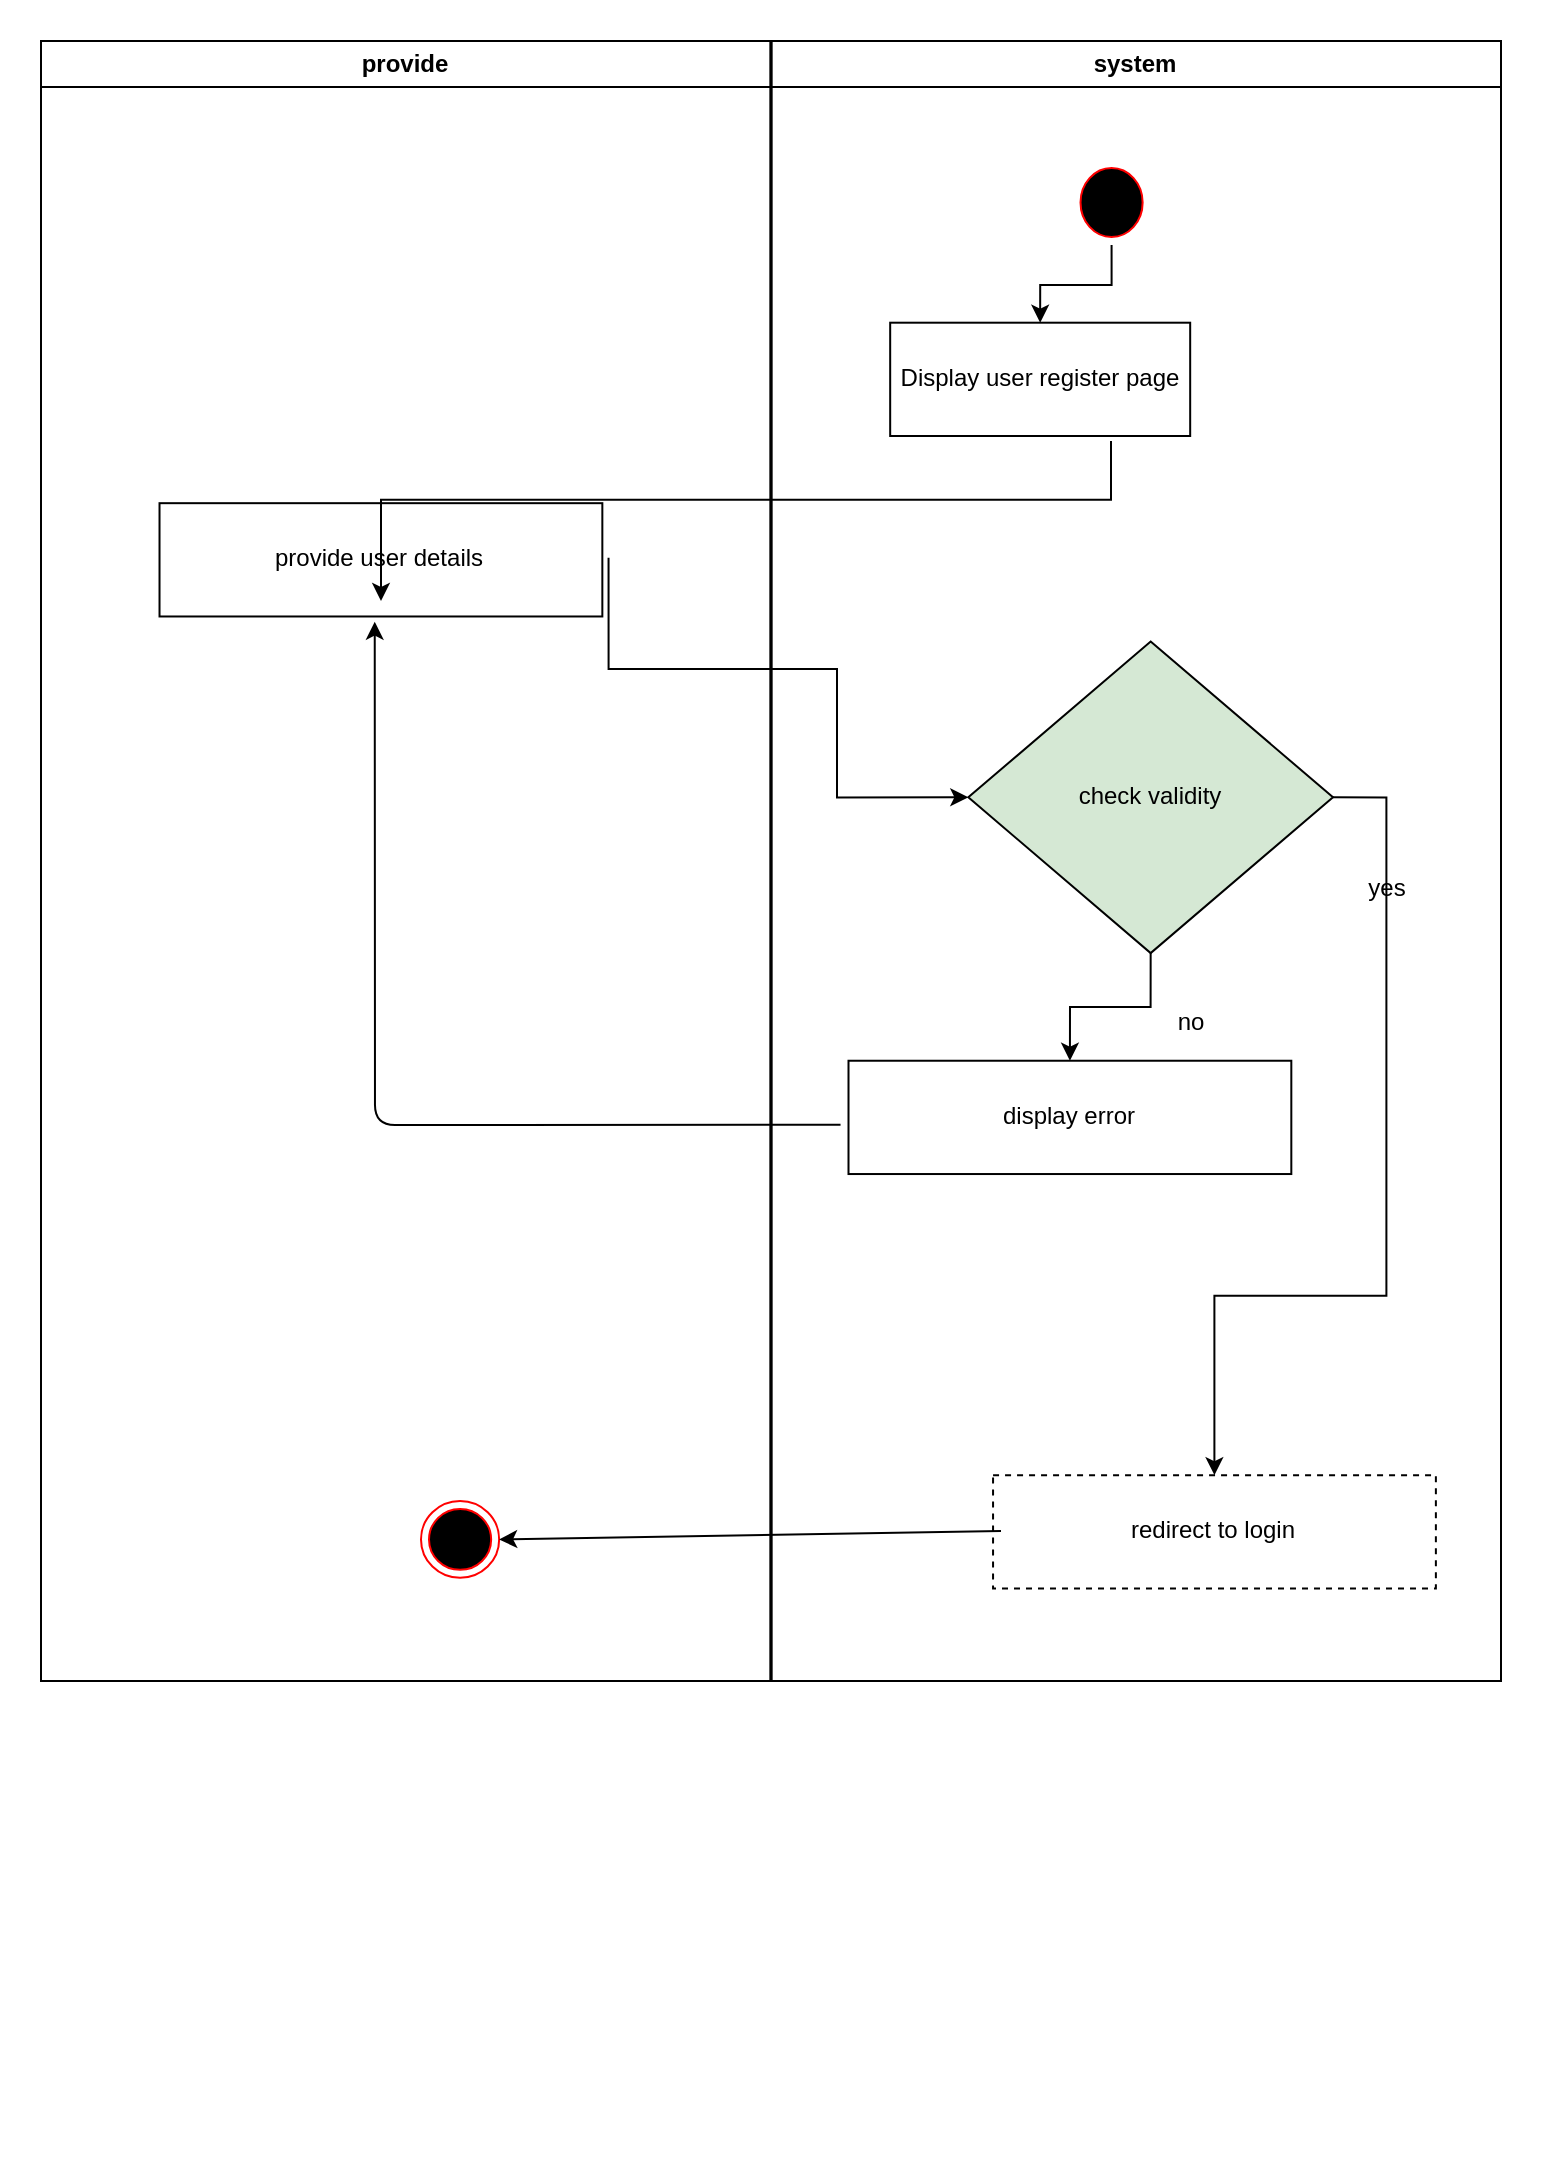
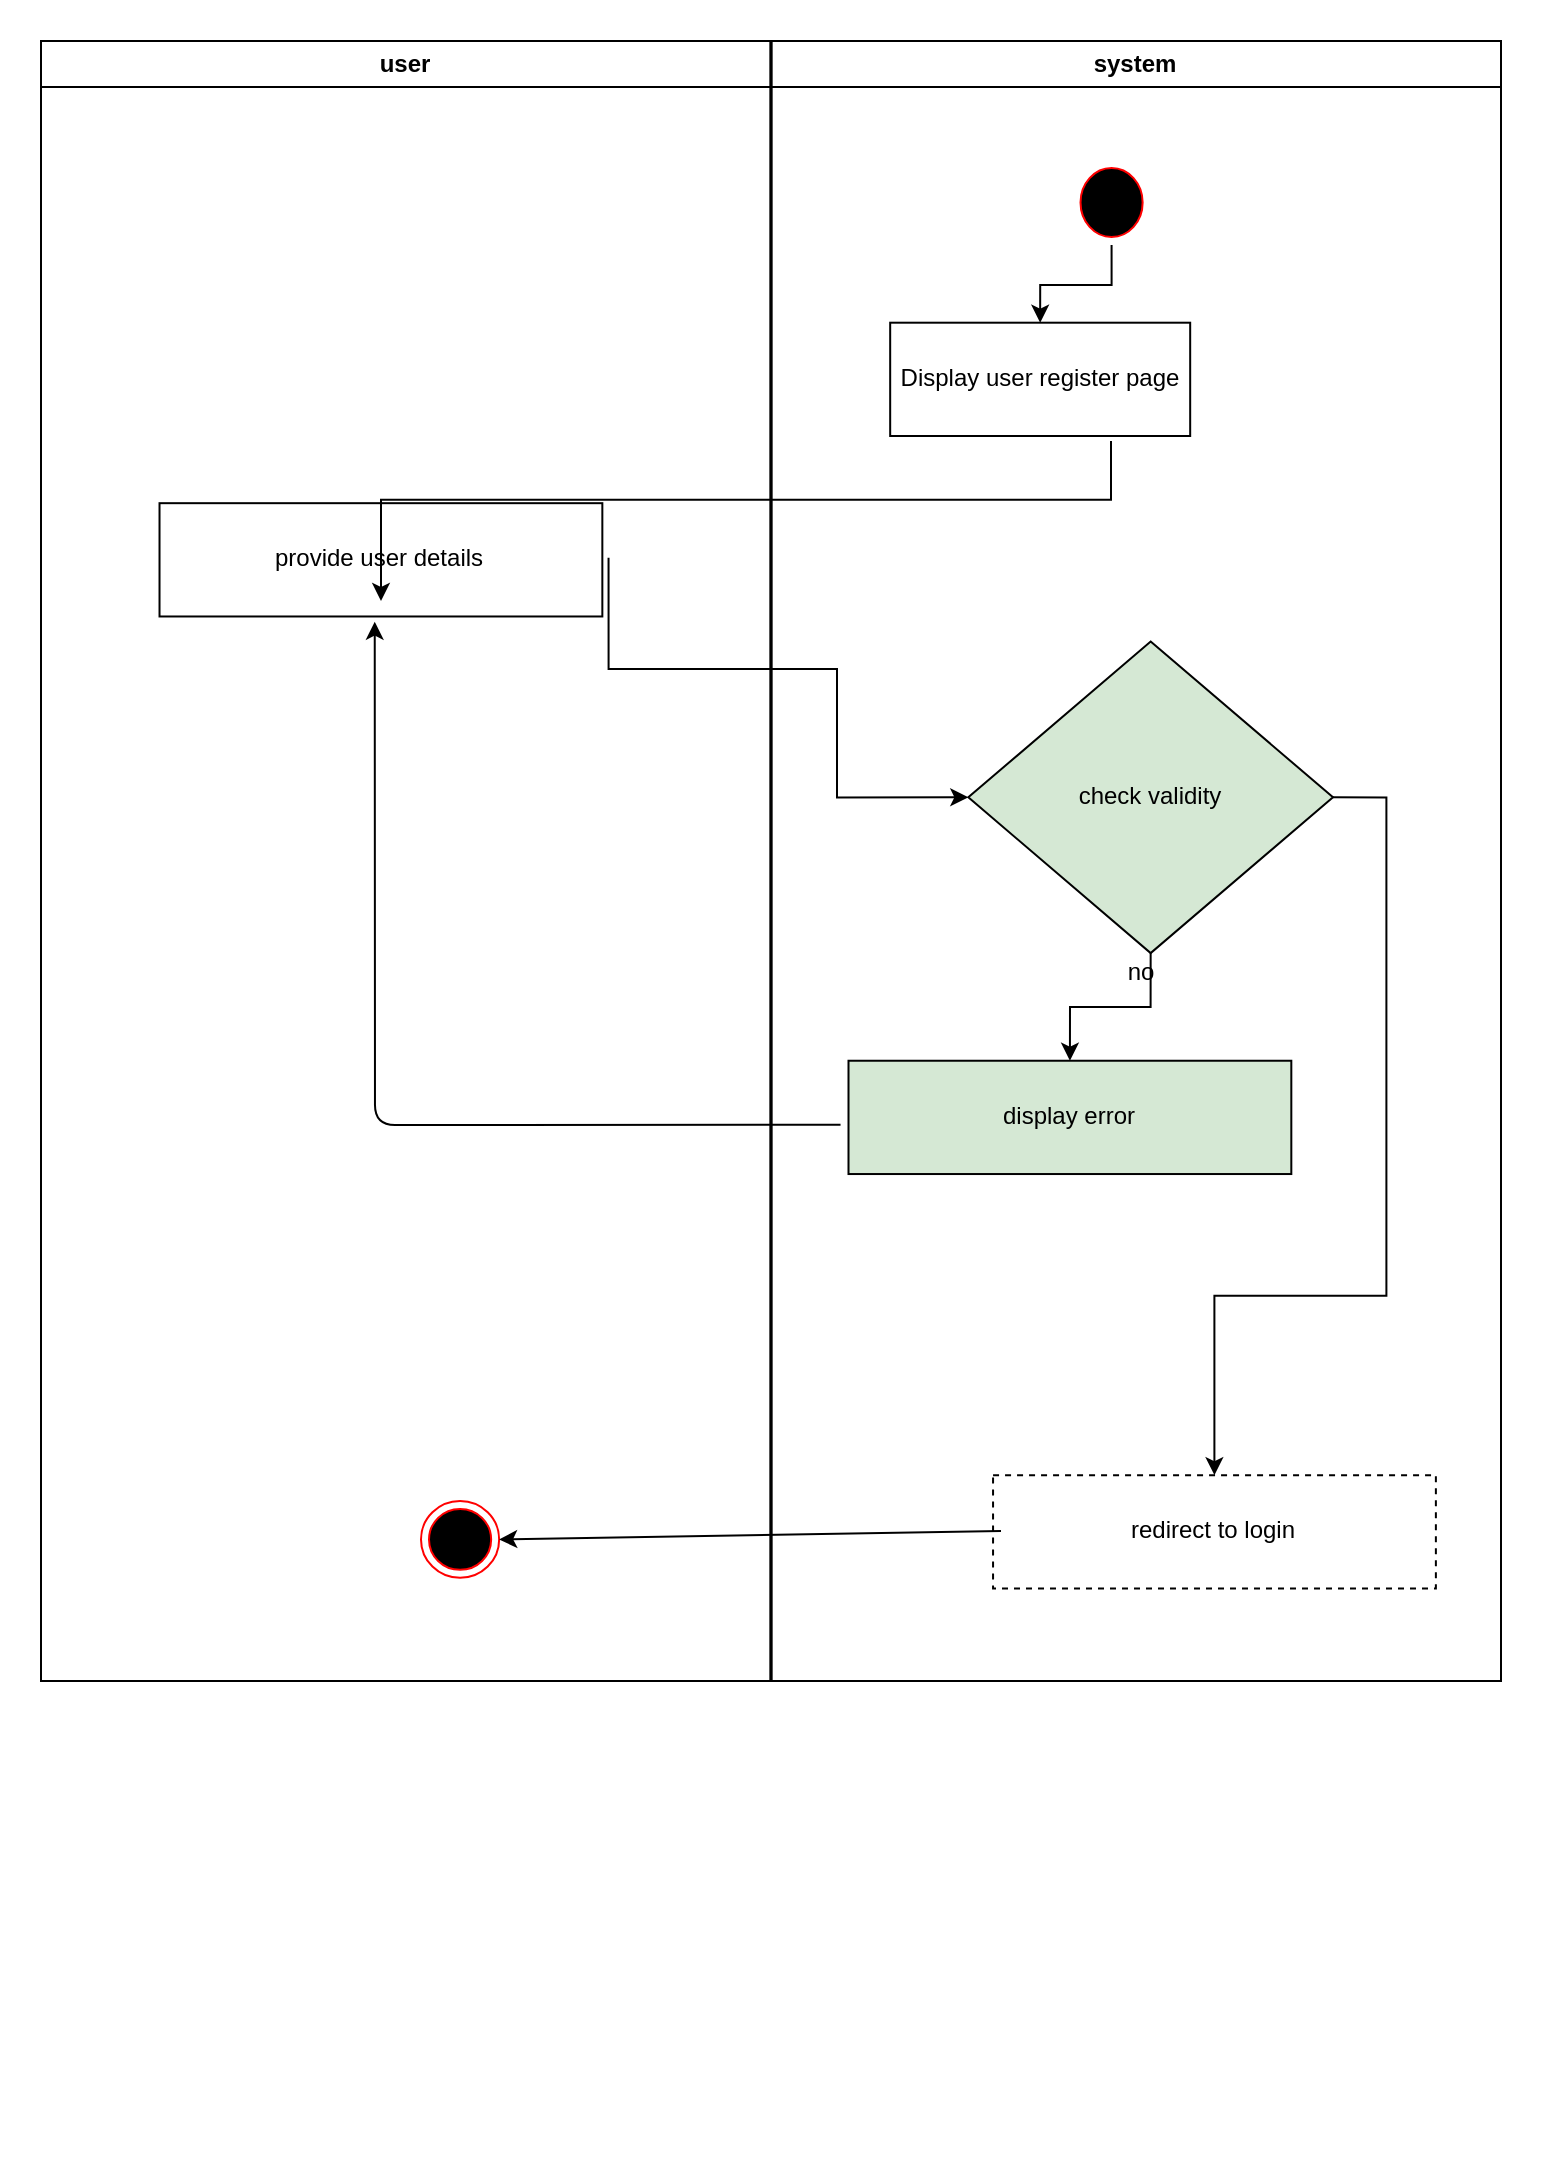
(406, 65) -> (406, 65)
(1388, 888) -> none
(1192, 1023) -> (1142, 973)
(1070, 1117) -> (1070, 1117)
